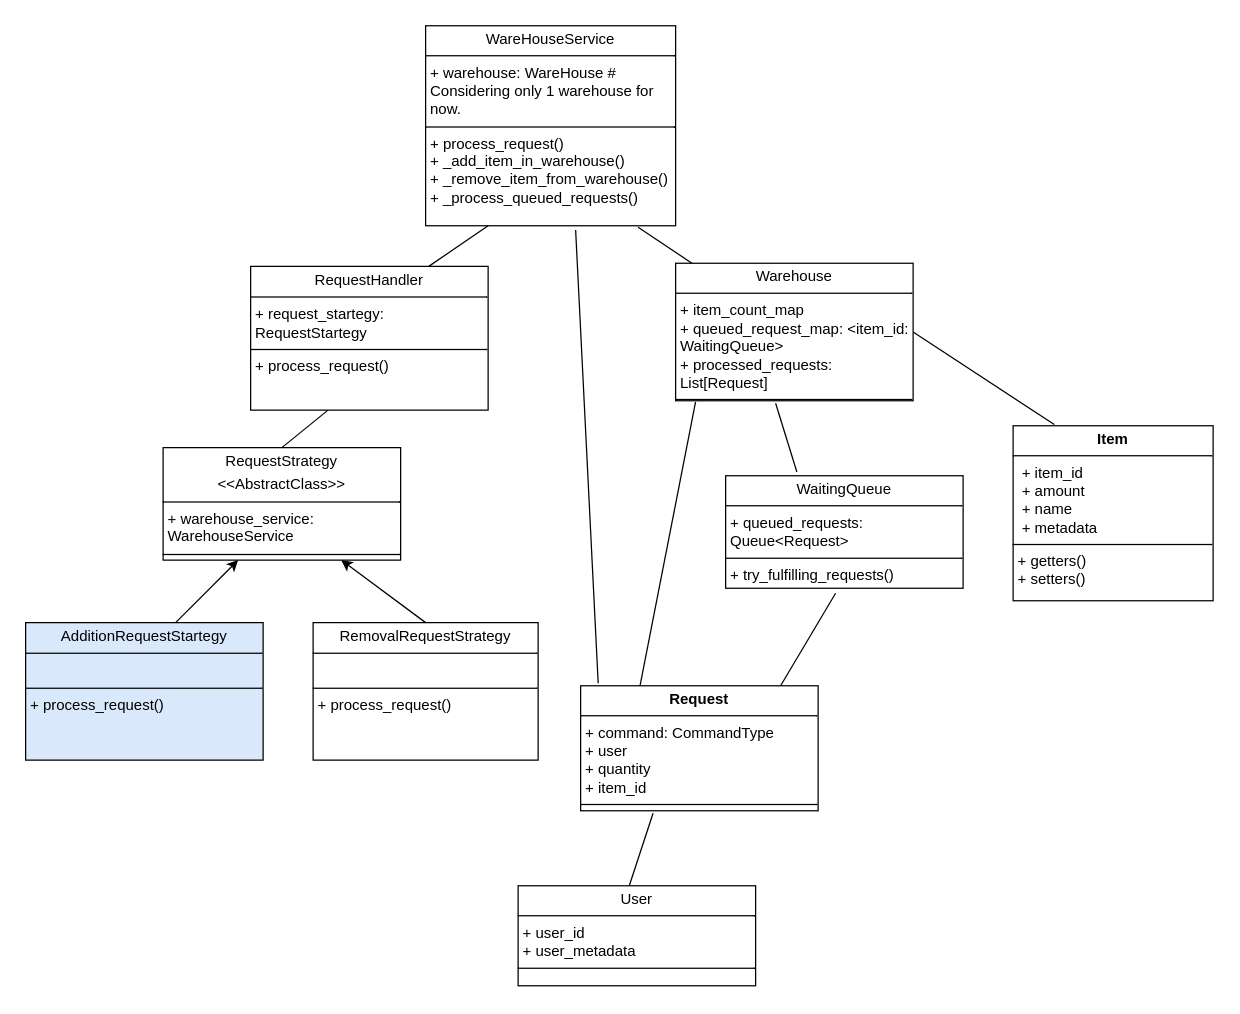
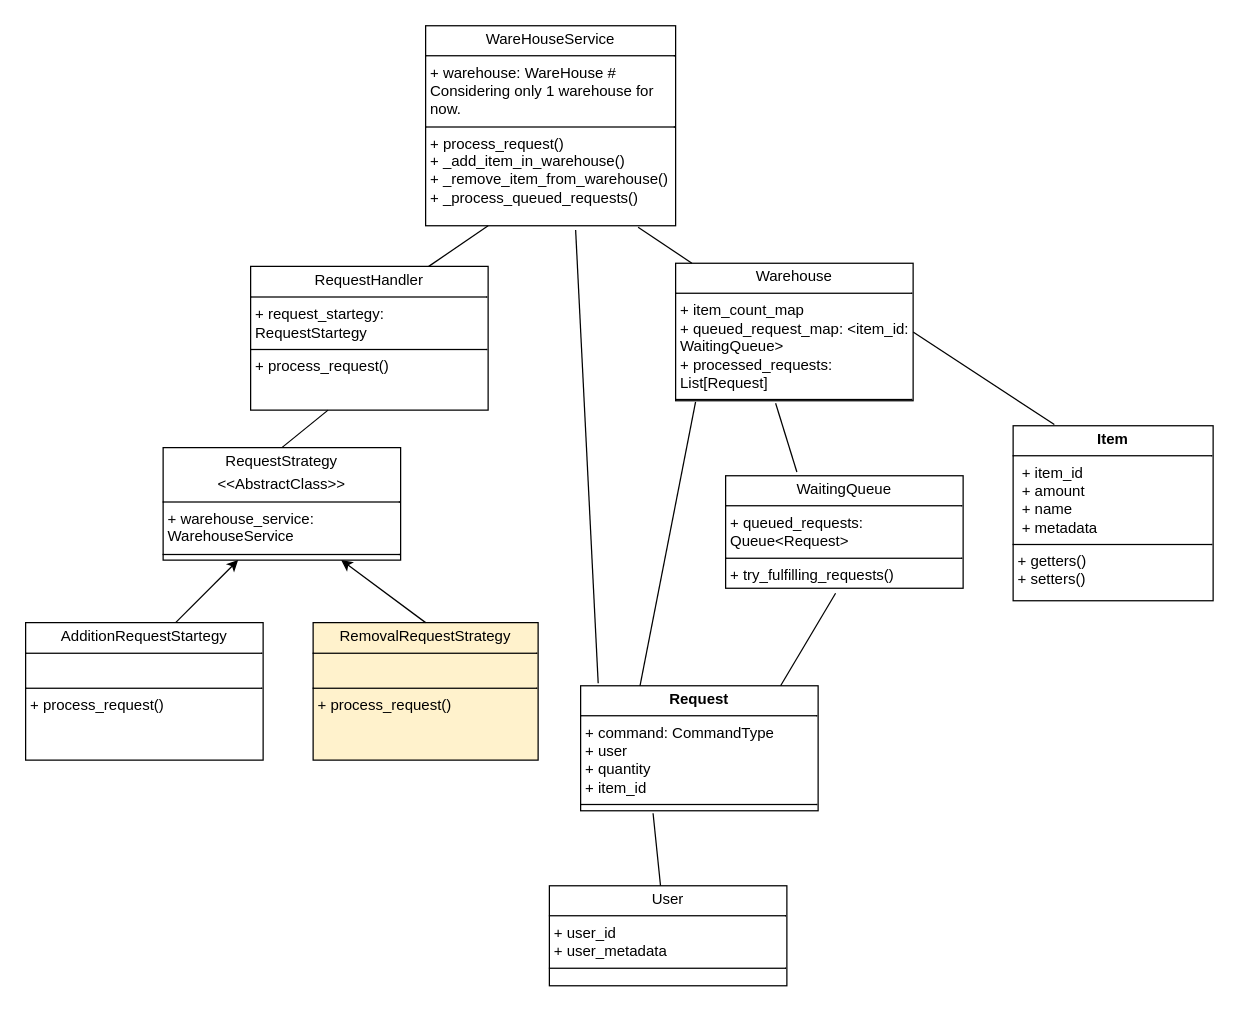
(144, 691) -> (144, 691)
(426, 691) -> (426, 691)
(637, 936) -> (668, 936)
